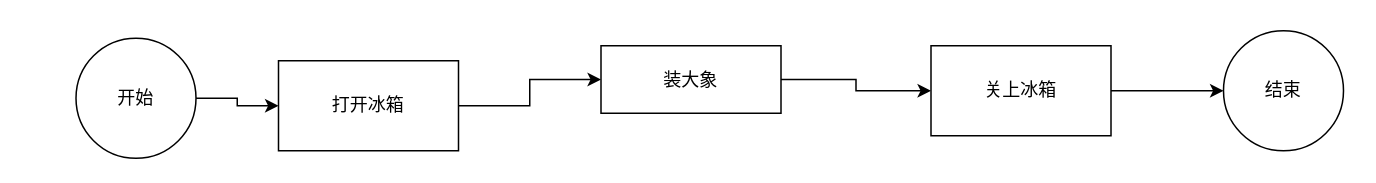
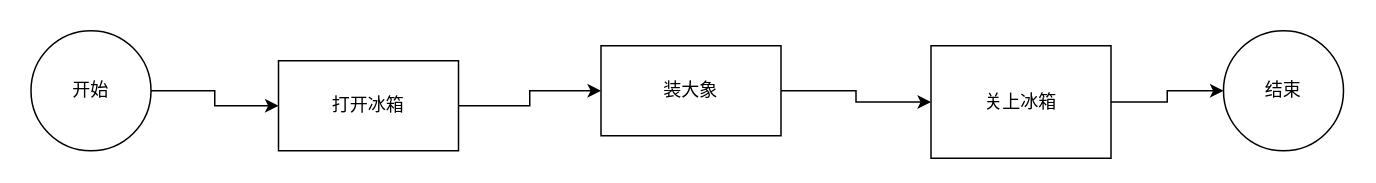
(691, 80) -> (691, 91)
(1021, 91) -> (1021, 102)
(136, 98) -> (91, 91)
